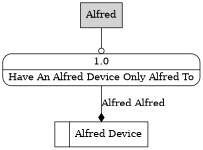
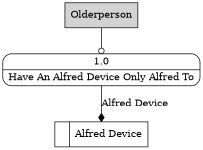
(101, 15) -> (101, 15)
(133, 104) -> (135, 104)
